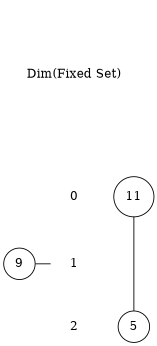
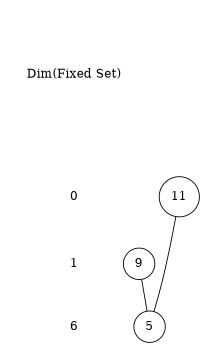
(43, 264) -> (144, 295)
(74, 327) -> (74, 327)
